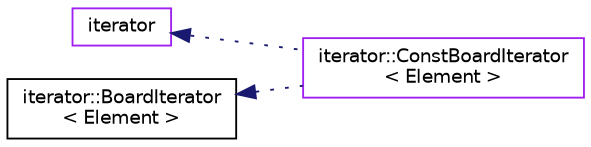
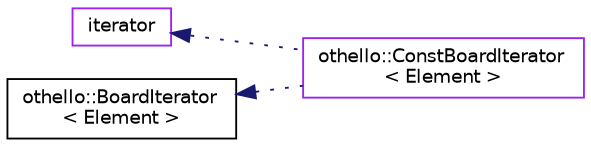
(444, 68) -> (444, 68)
(122, 109) -> (122, 109)
